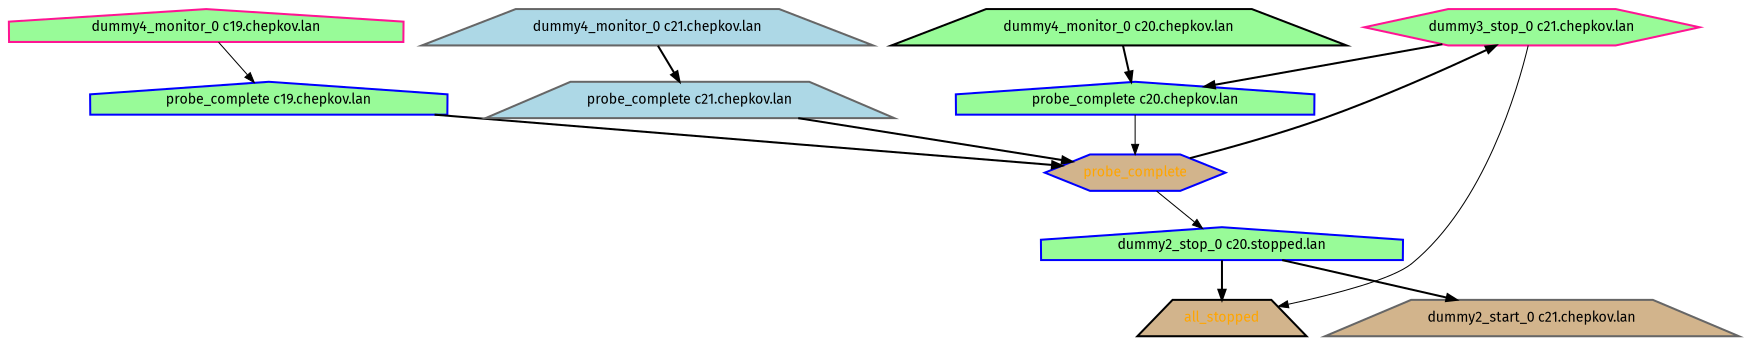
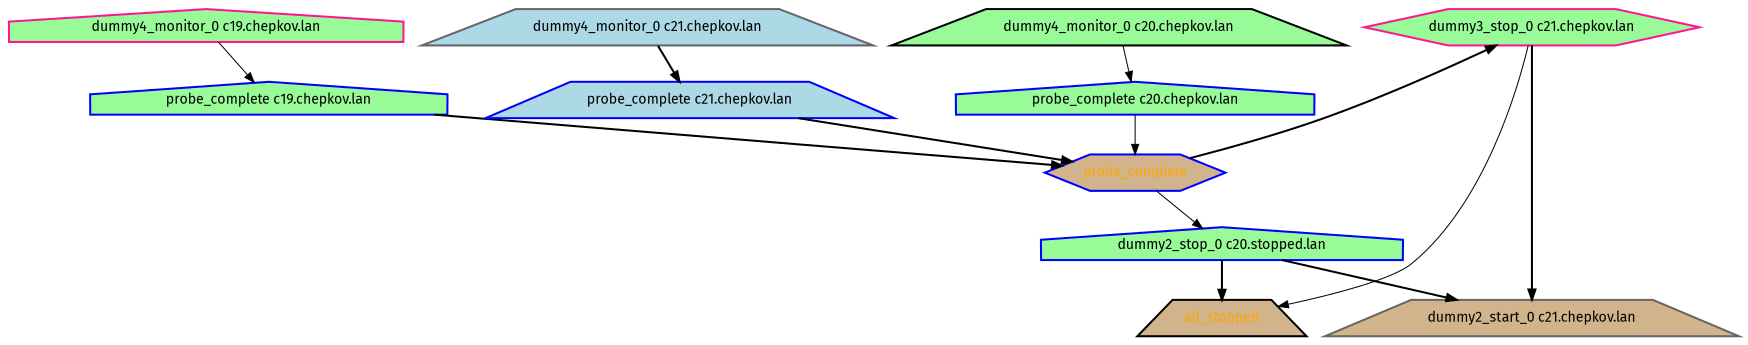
(1126, 59) -> (1126, 59)
(1329, 64) -> (1532, 167)
(690, 100) -> (690, 100)
